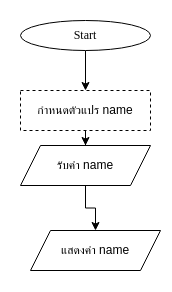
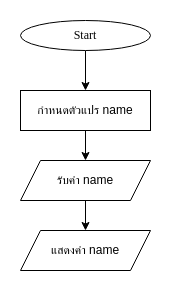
(86, 111) -> (86, 111)
(86, 166) -> (86, 181)
(96, 251) -> (86, 251)
